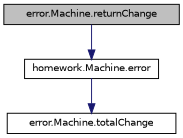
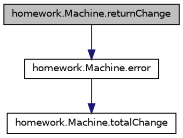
(92, 14) -> (92, 14)
(92, 123) -> (92, 123)
